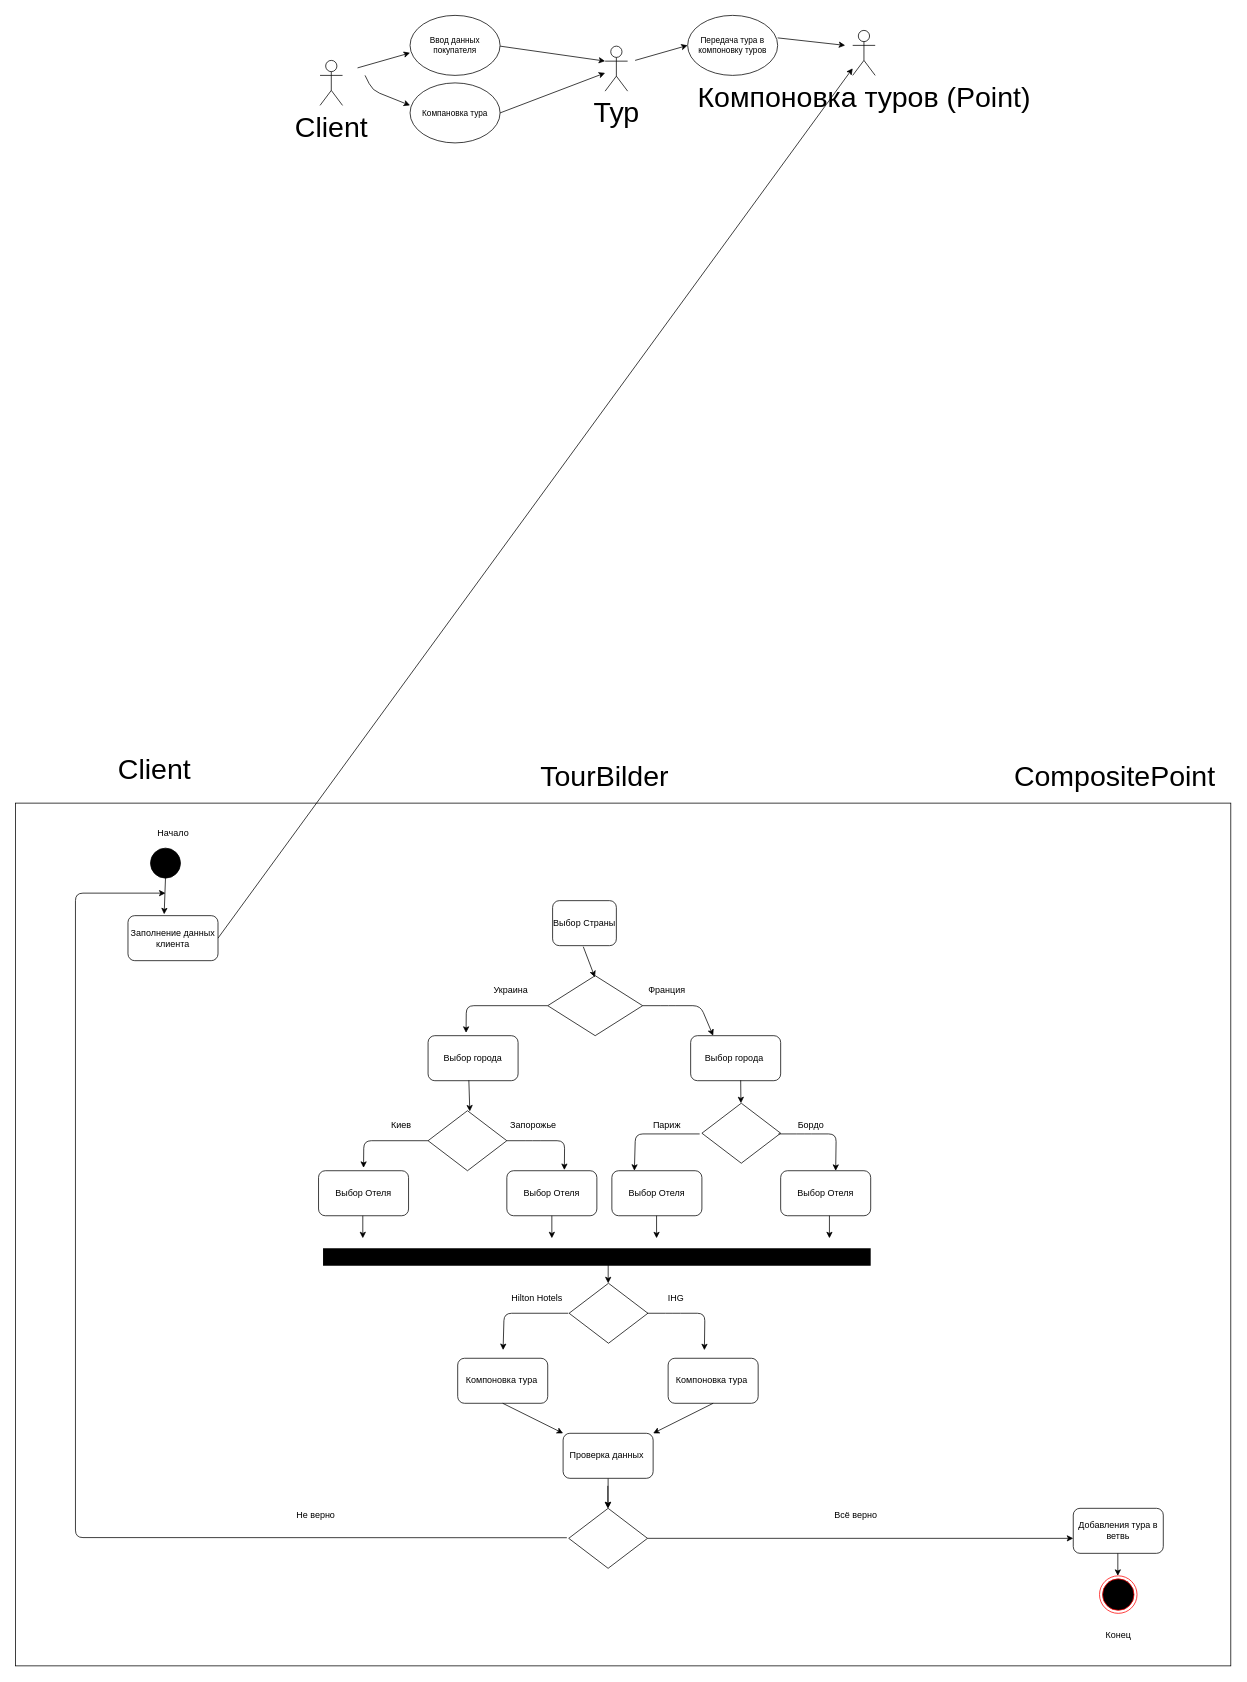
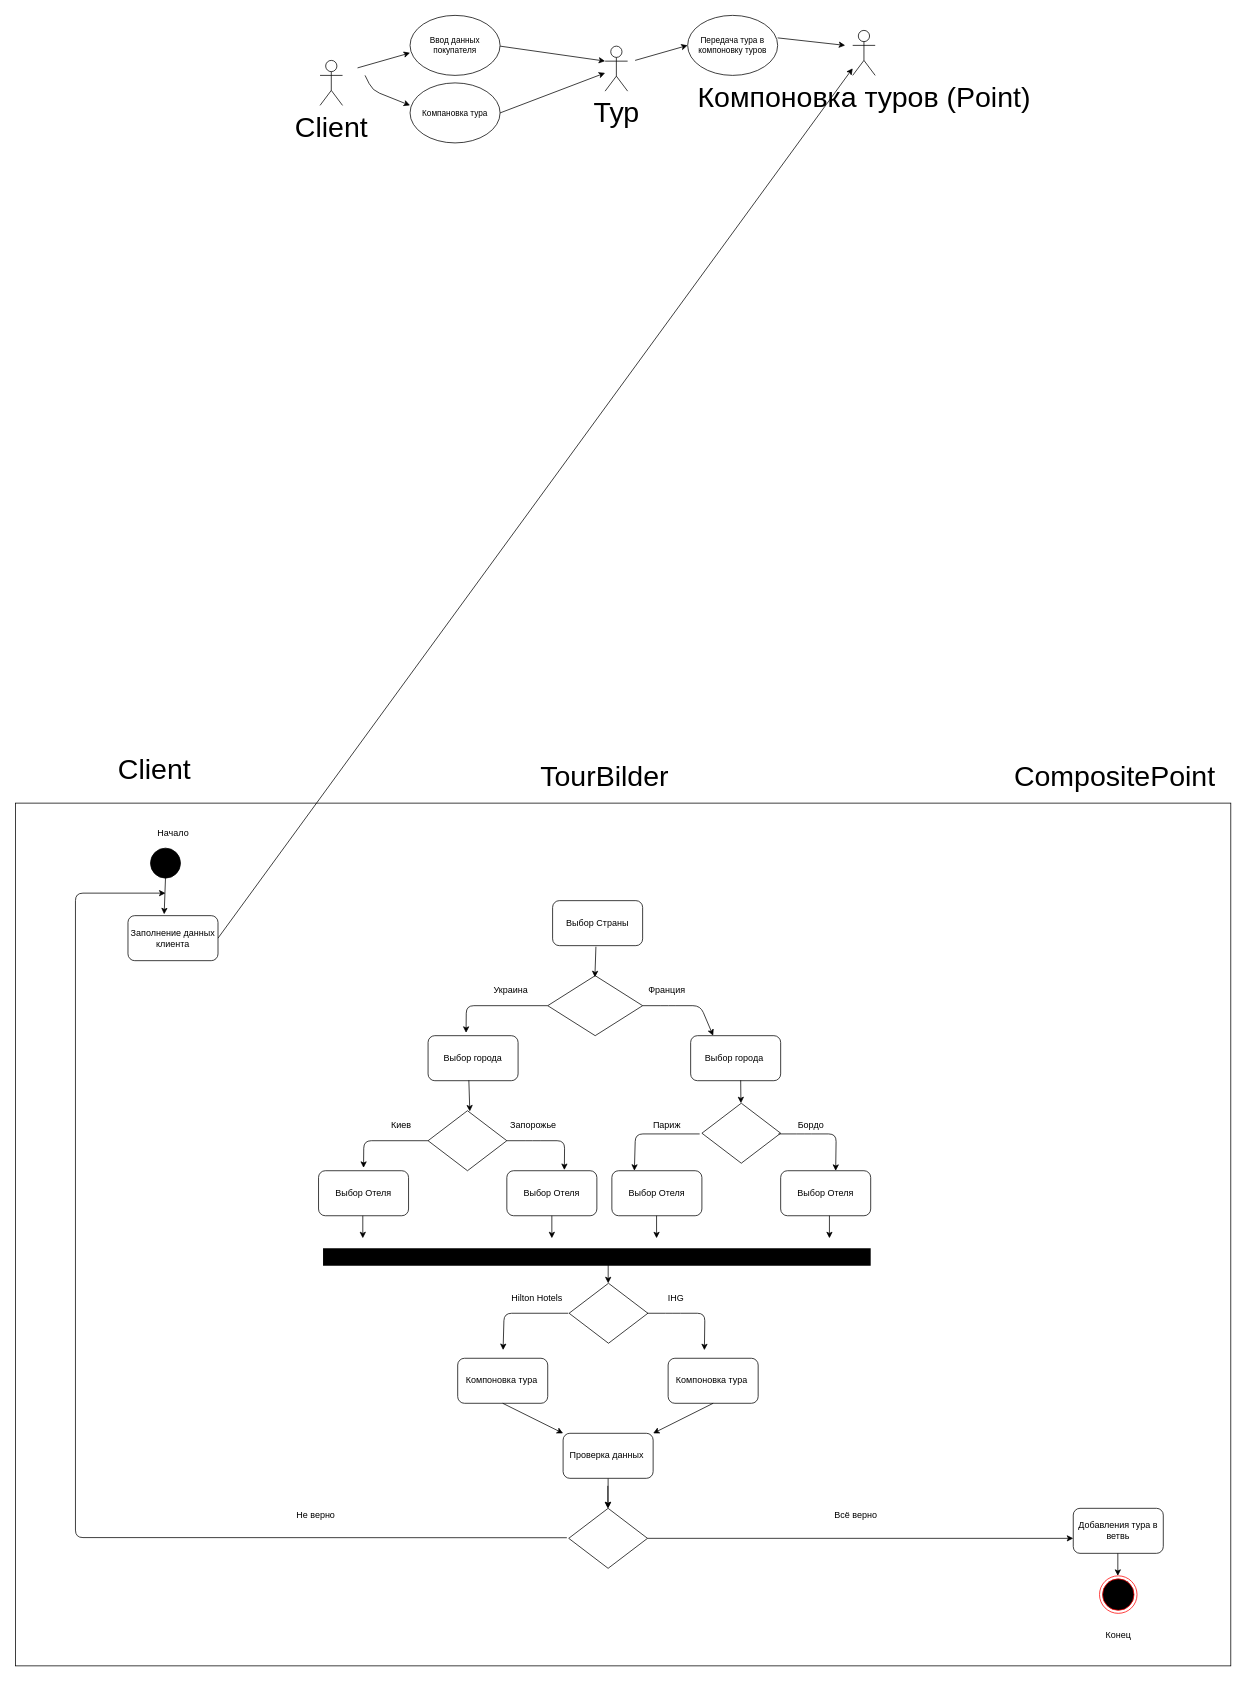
(584, 923) -> (597, 923)
